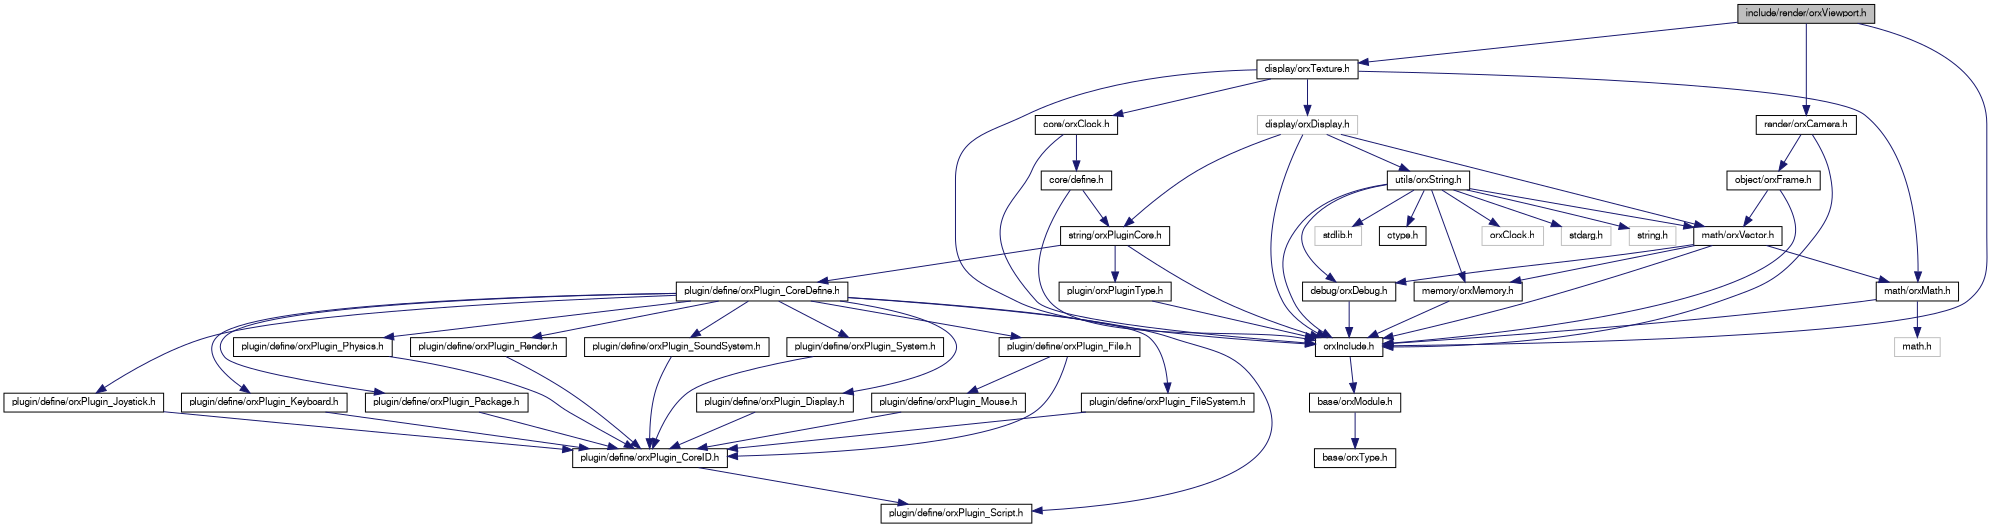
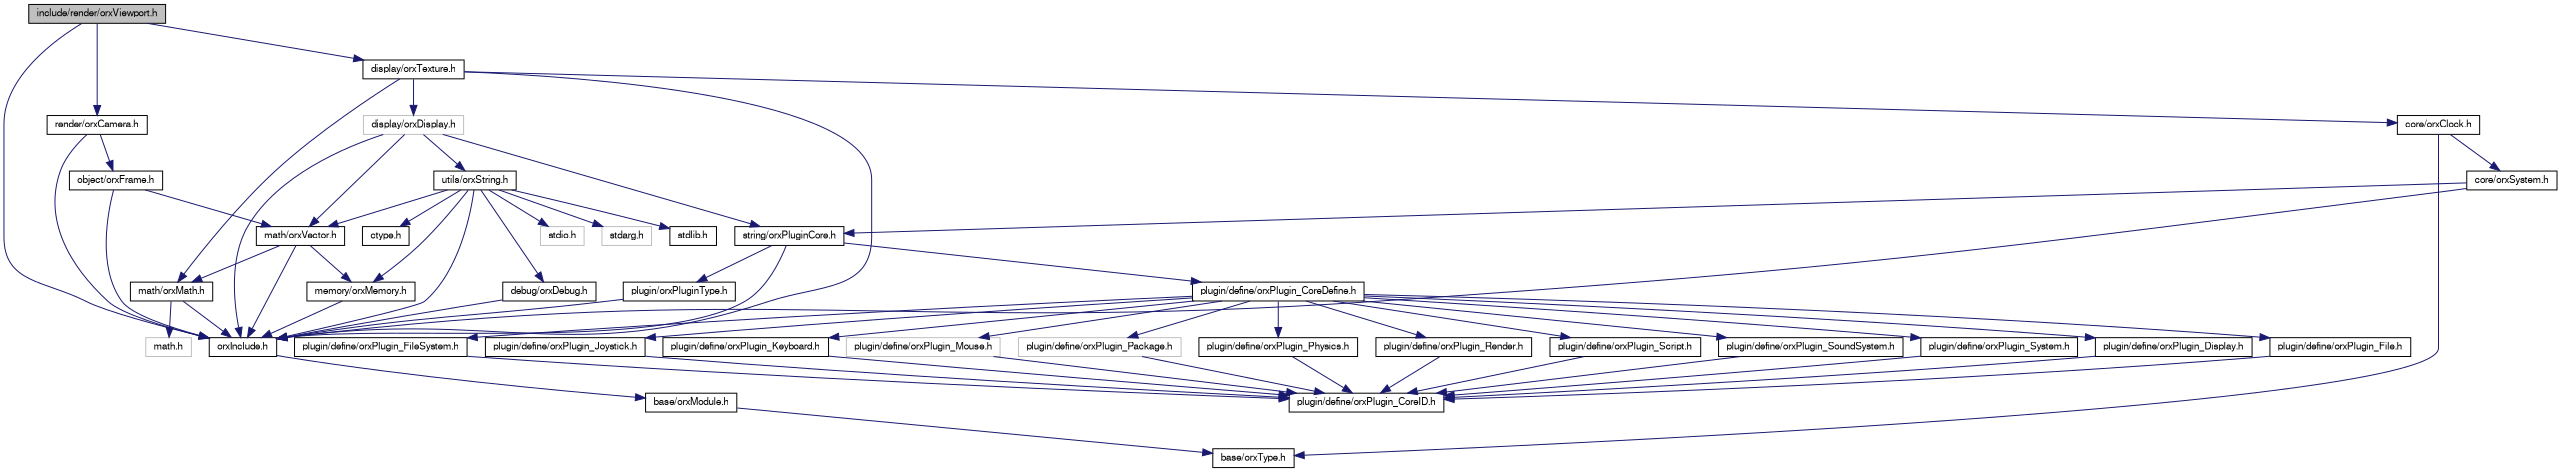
(1076, 180) -> (2512, 180)
(1338, 236) -> (693, 236)
(1513, 236) -> (562, 236)
(1653, 236) -> none
(1550, 263) -> none
(1038, 302) -> (1982, 418)
(1014, 373) -> (1106, 319)
(447, 403) -> (1100, 347)
(949, 403) -> (923, 347)
(798, 485) -> (1501, 374)
